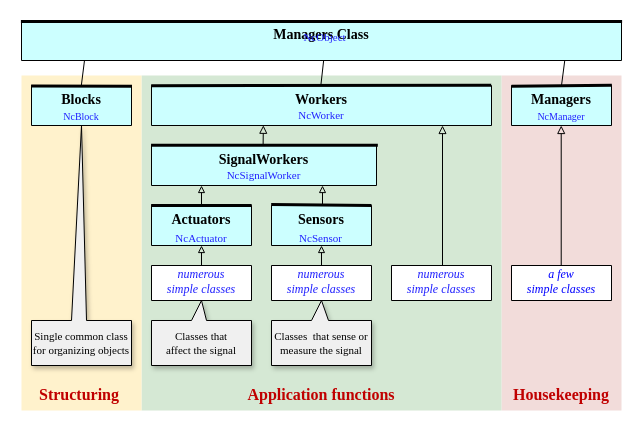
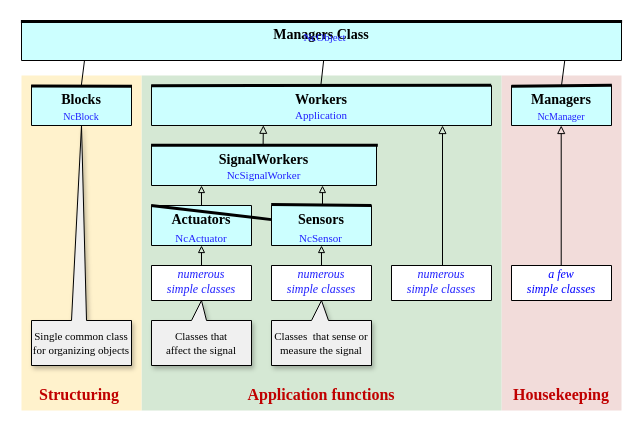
(322, 116) -> (322, 116)
(203, 205) -> (212, 213)
